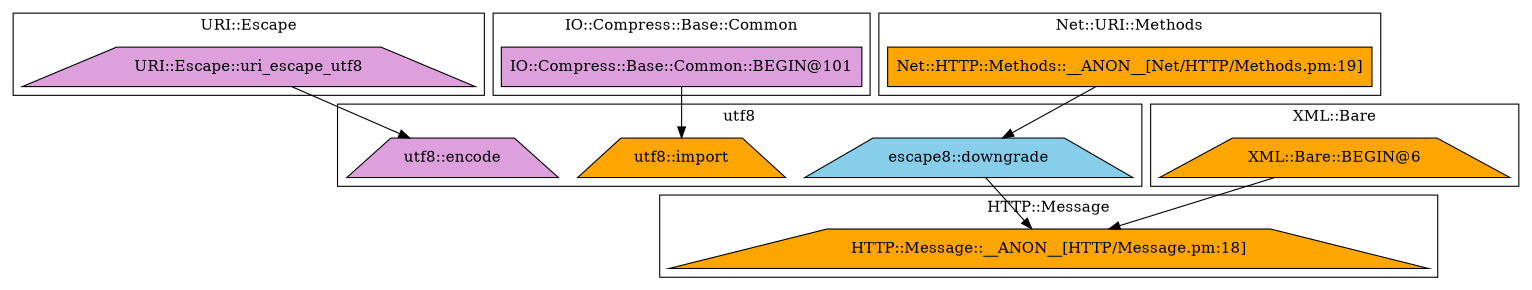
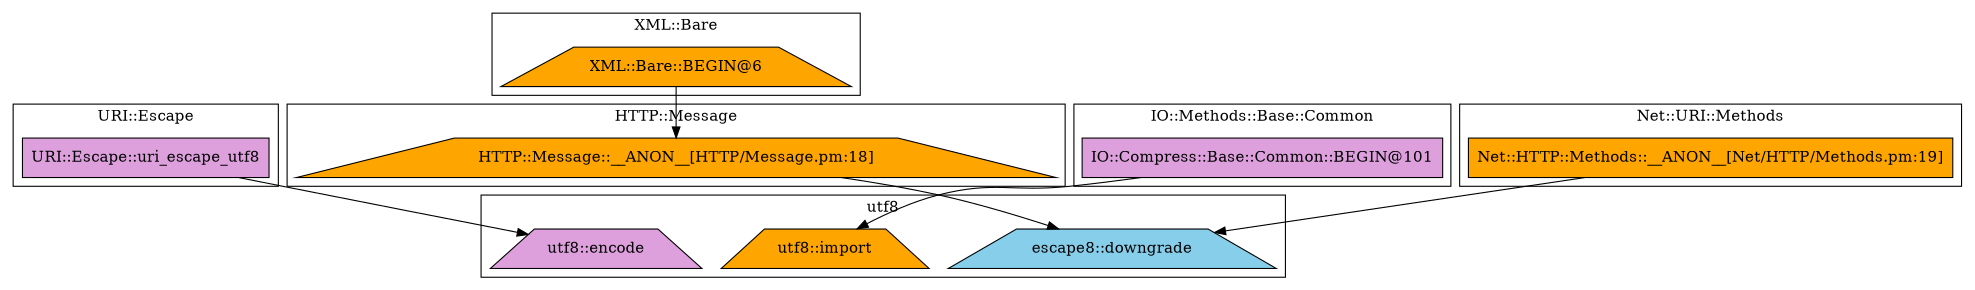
(682, 26) -> (1262, 117)
(249, 67) -> (146, 158)
(1008, 202) -> (972, 203)
